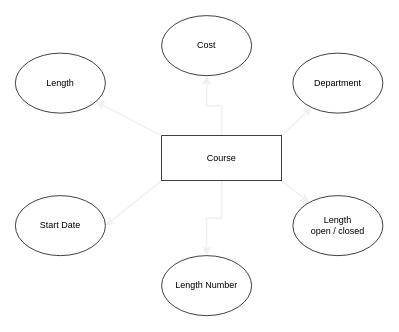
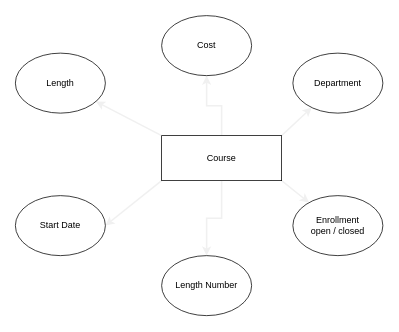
(338, 225) -> (338, 225)
